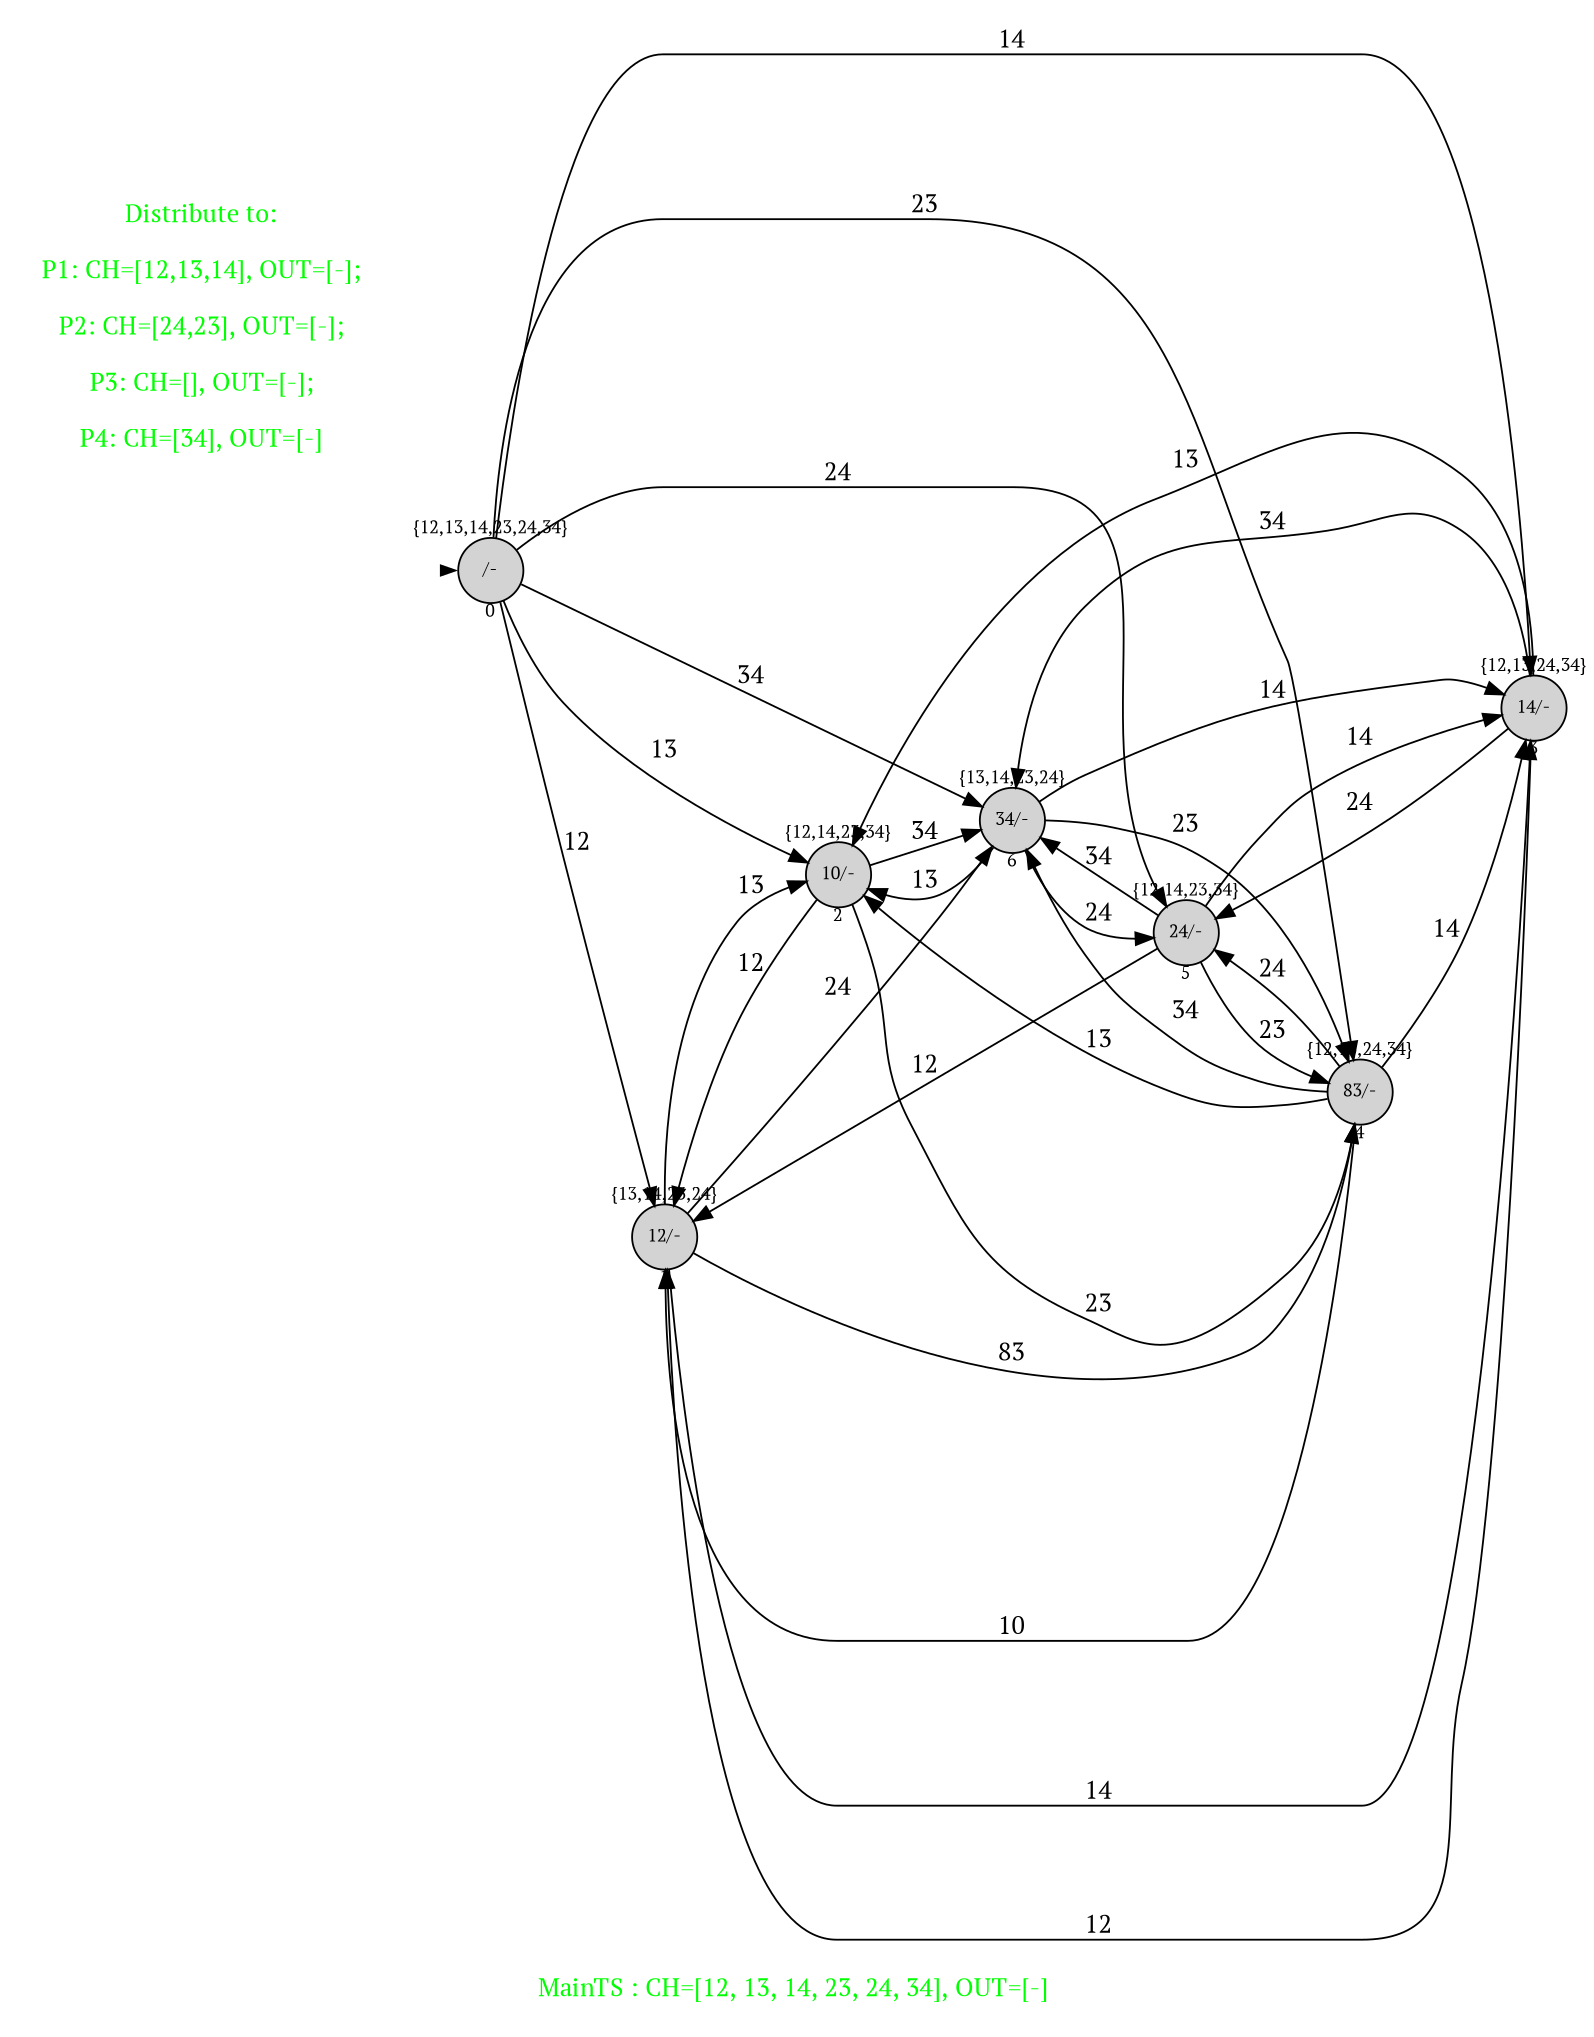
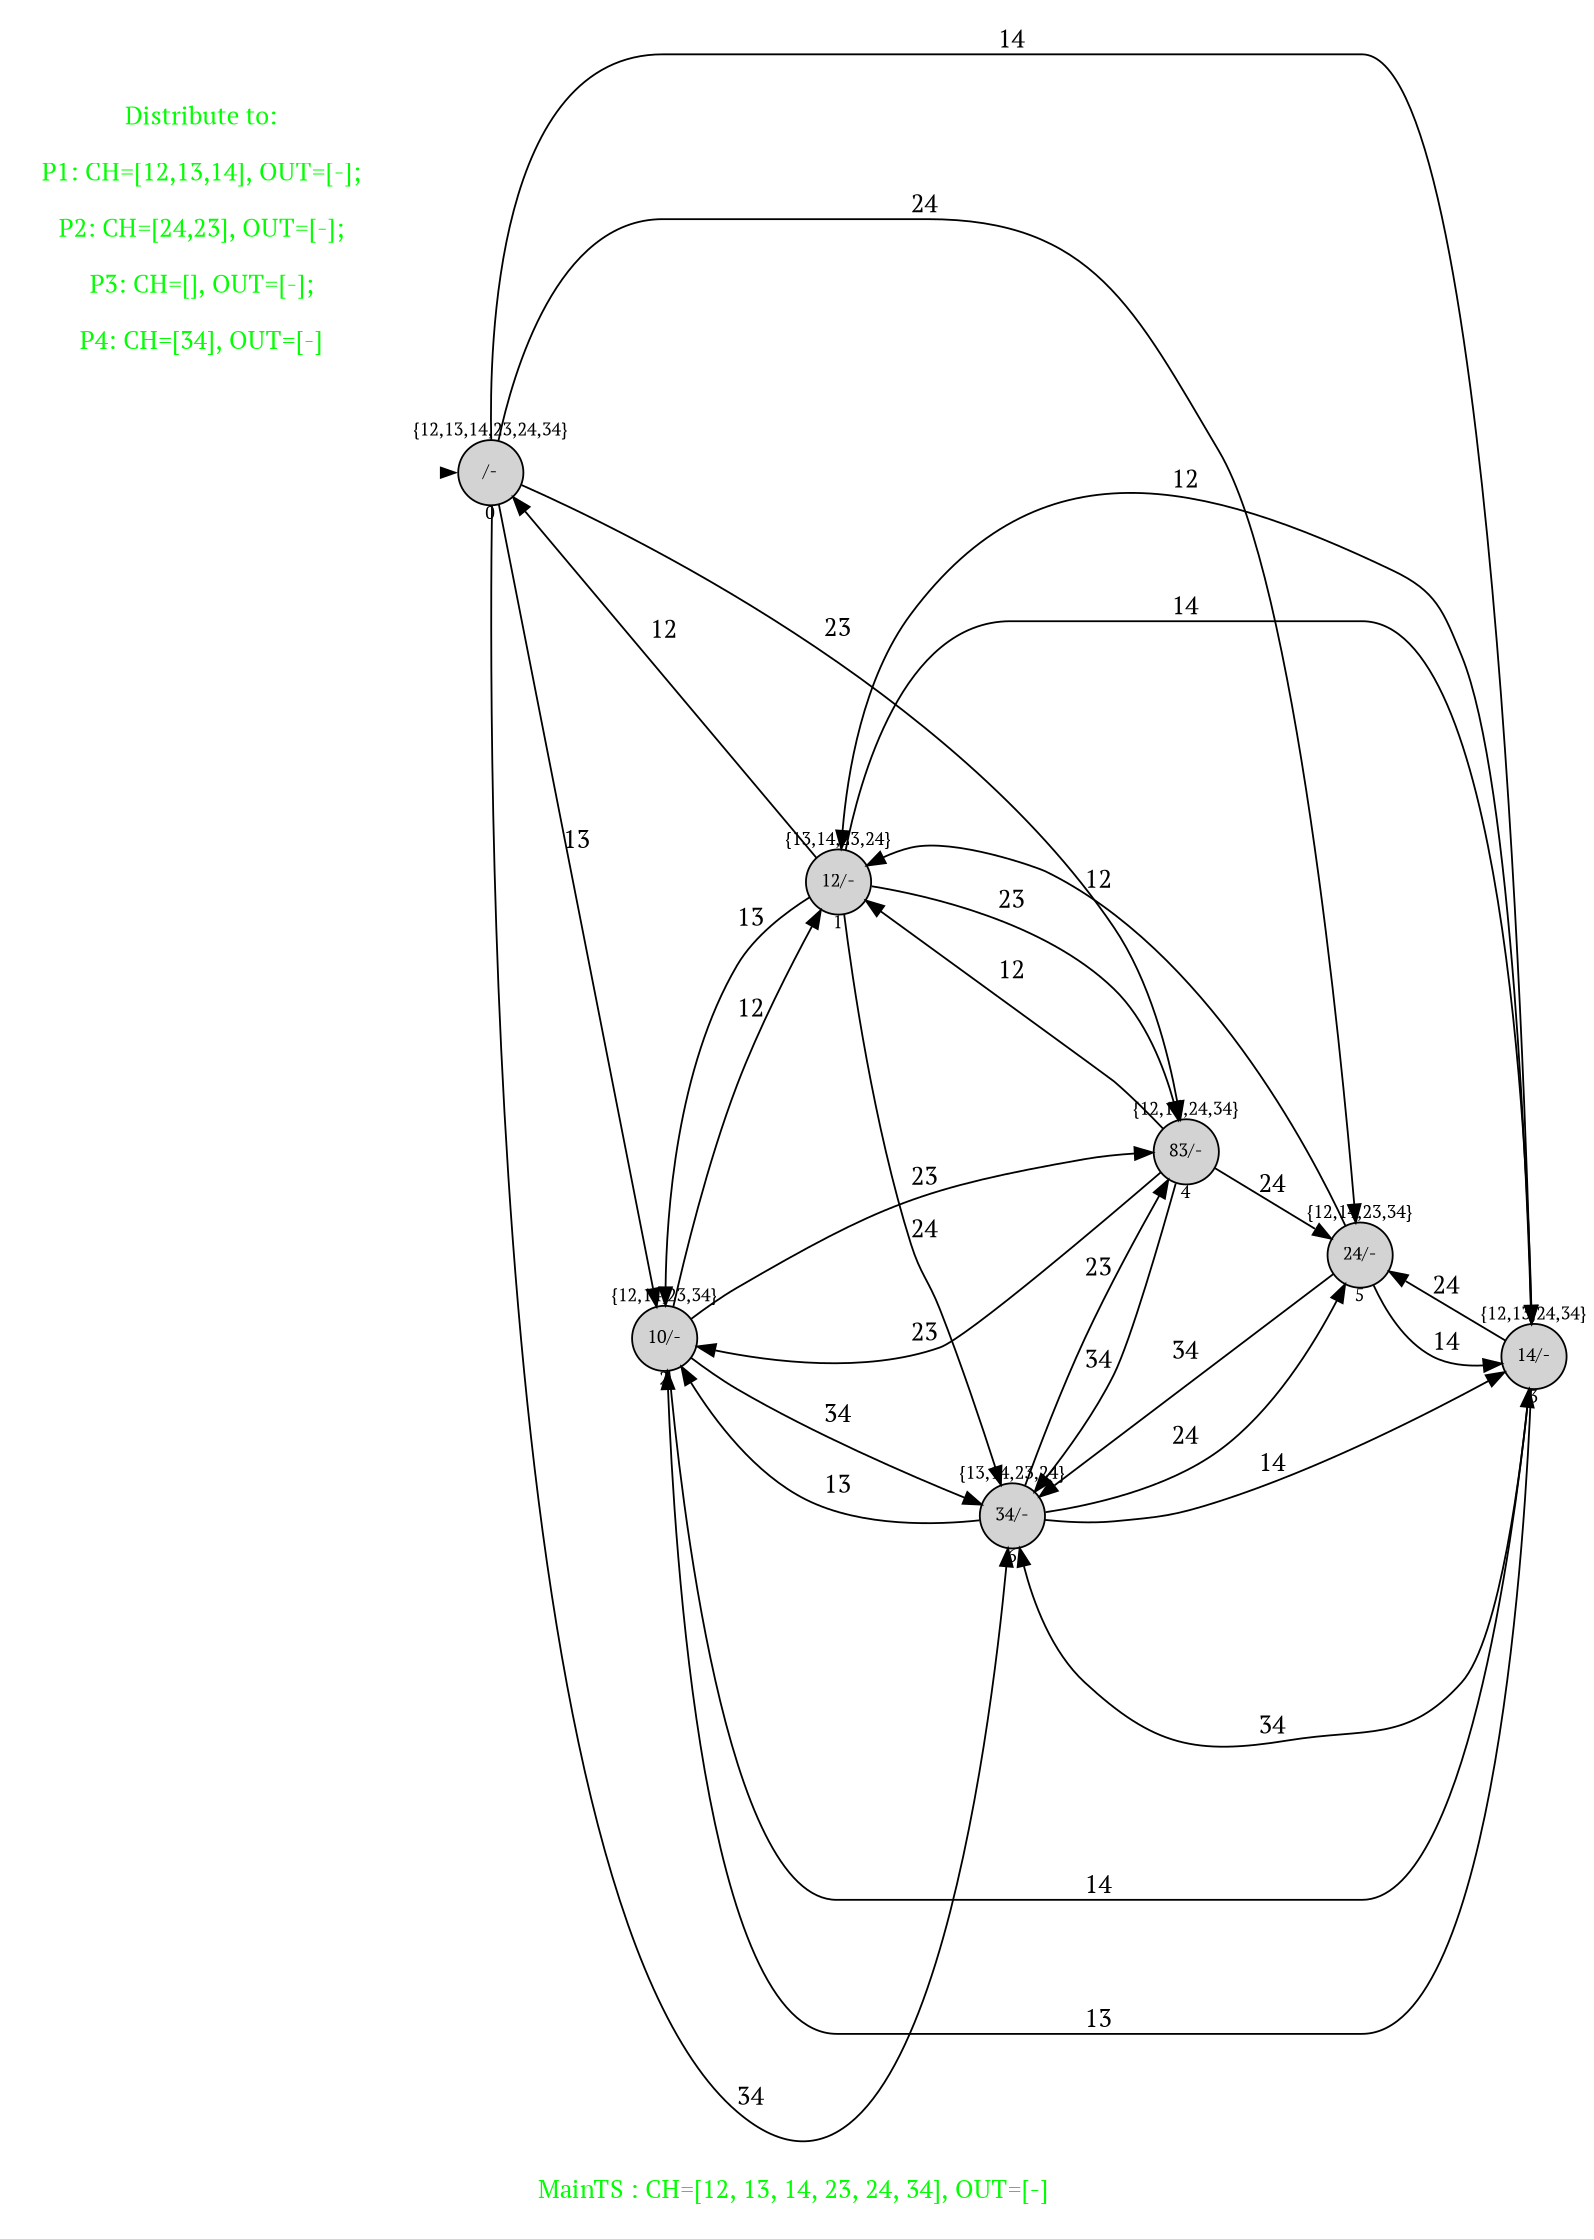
(573, 896) -> (671, 684)
(1471, 922) -> (1081, 1900)
(1245, 1031) -> none
(1099, 1040) -> (925, 1334)
(1012, 1354) -> (1012, 901)
(1012, 1627) -> (1012, 972)
